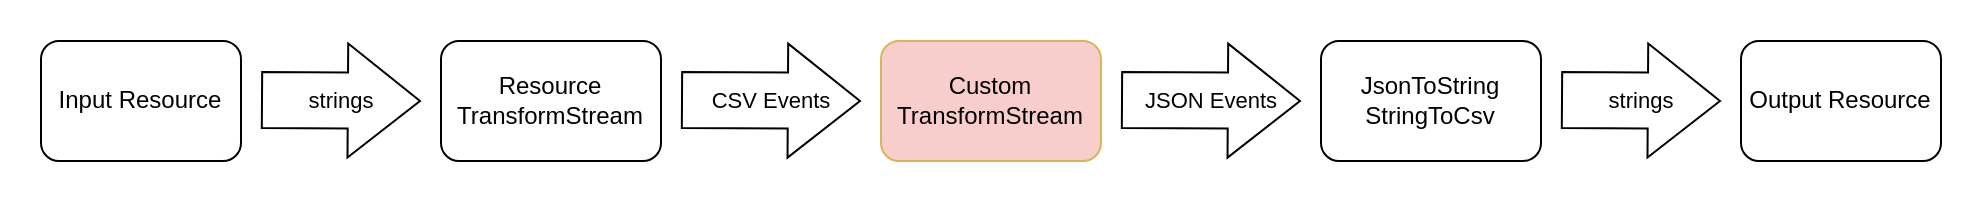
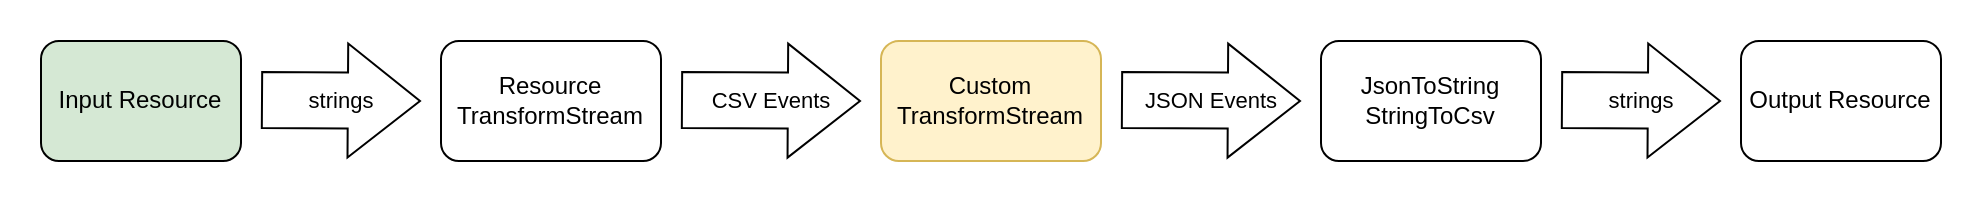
(141, 101) -> (141, 101)
(991, 101) -> (991, 101)
